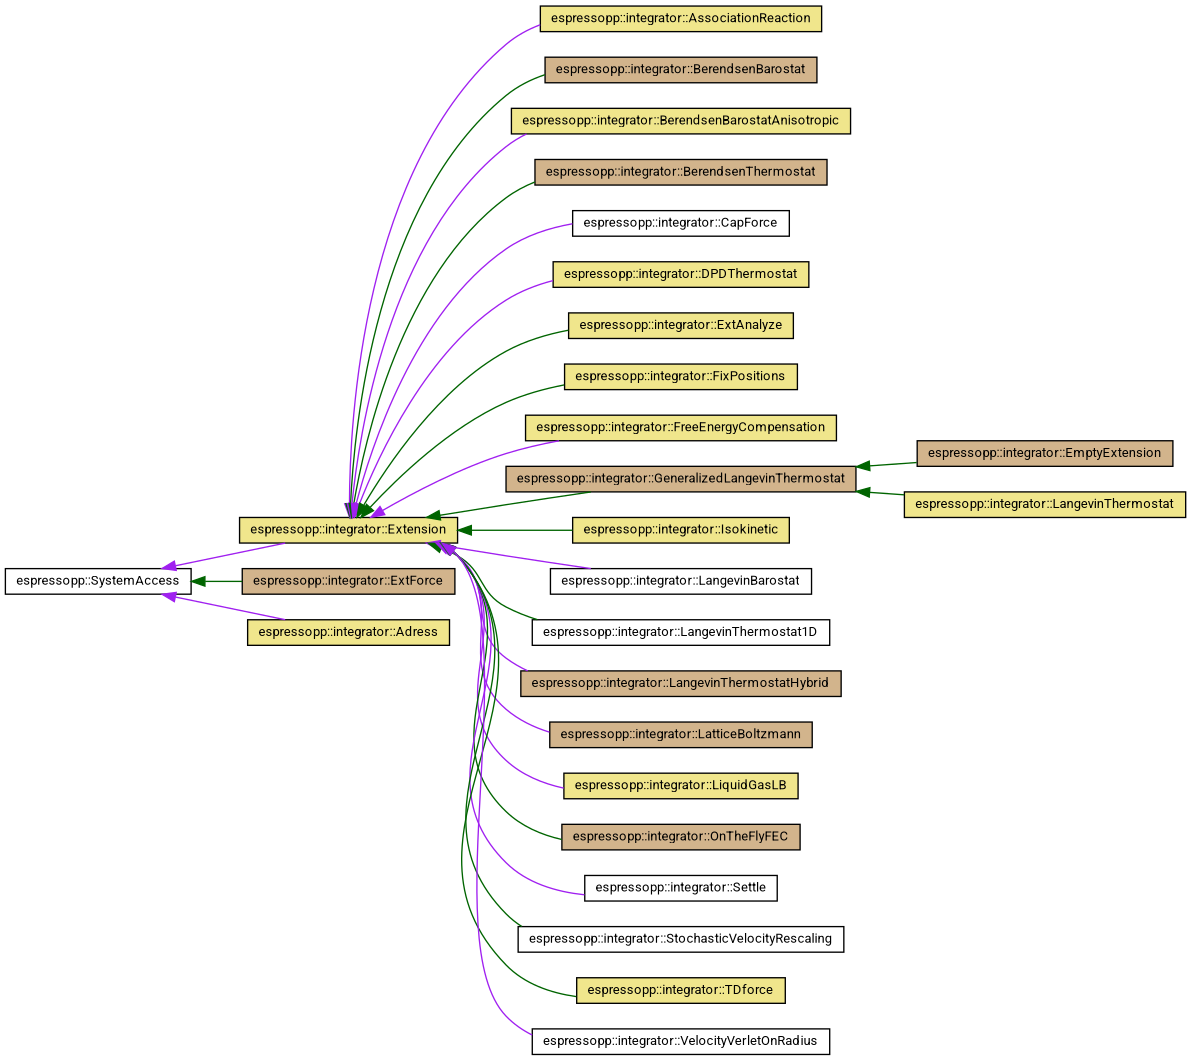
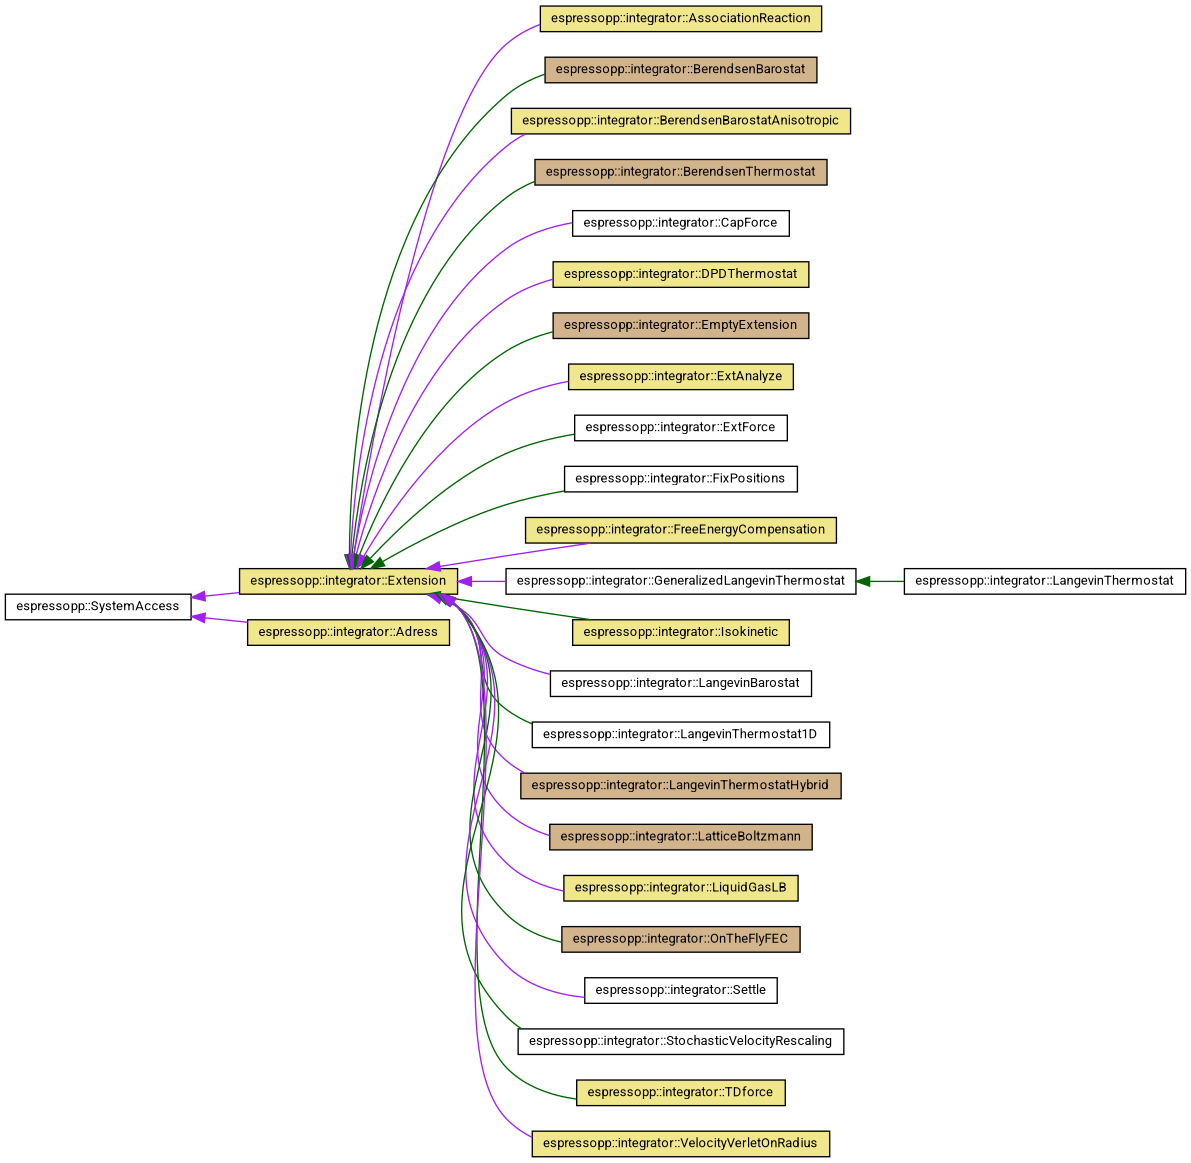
(681, 377) -> (681, 479)
(448, 395) -> (448, 446)
(893, 464) -> (433, 422)
(681, 479) -> (681, 581)
(515, 503) -> (489, 581)
(1045, 505) -> (1045, 581)
(224, 581) -> (462, 478)
(349, 581) -> (681, 428)
(681, 1042) -> (681, 1144)
